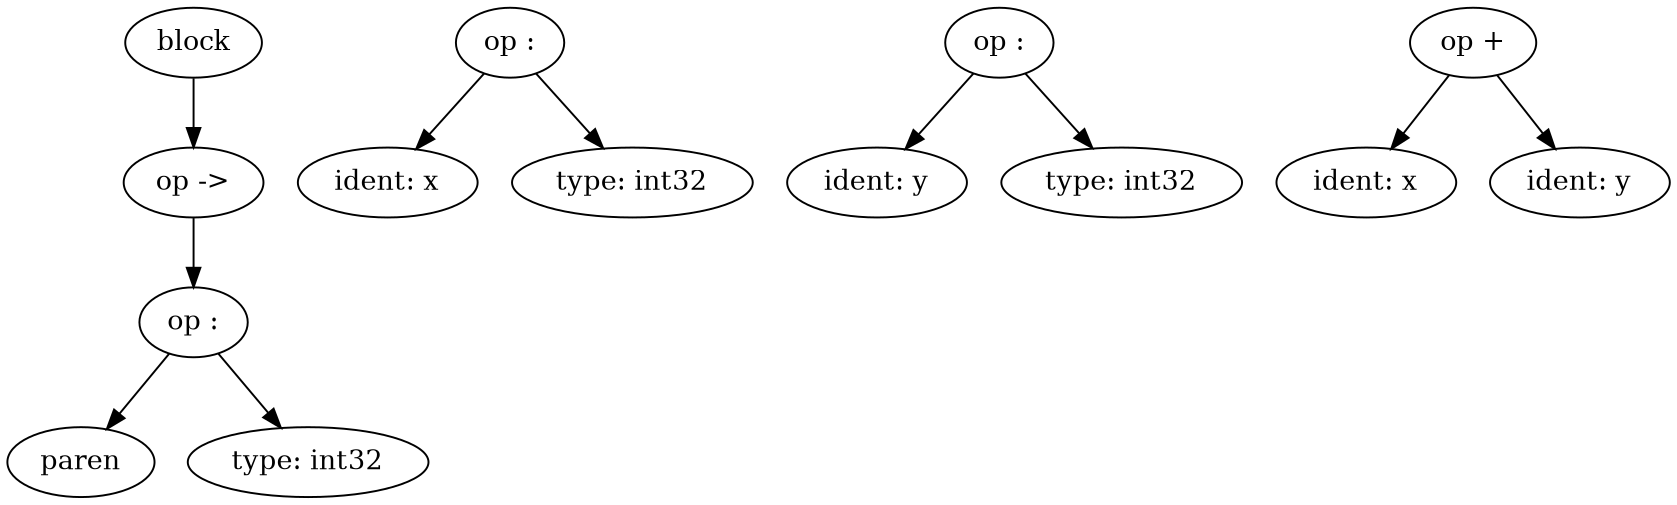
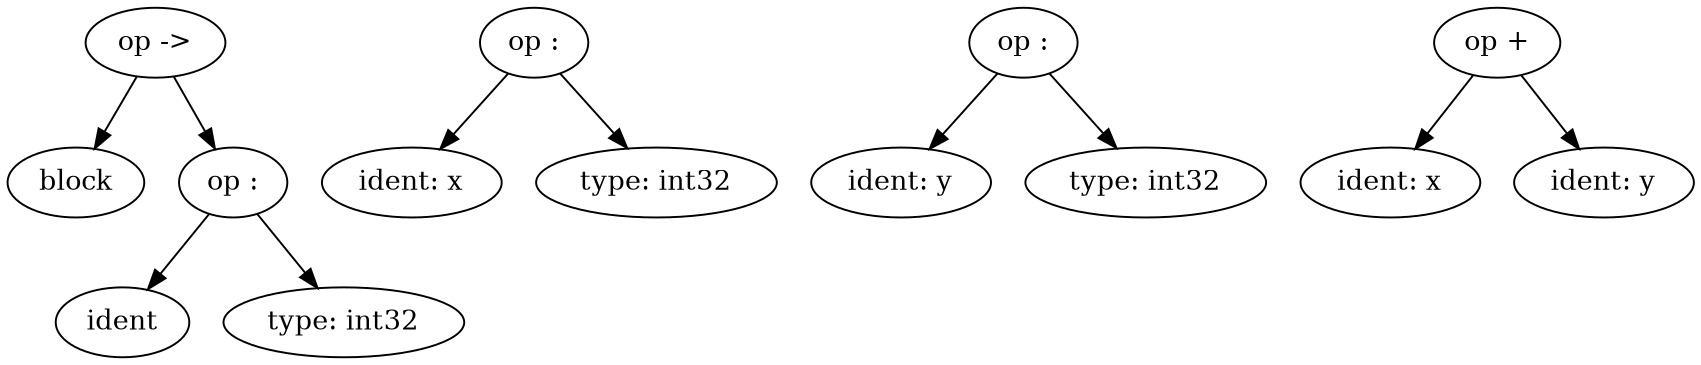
(194, 103) -> (121, 104)
(81, 462) -> (123, 322)
